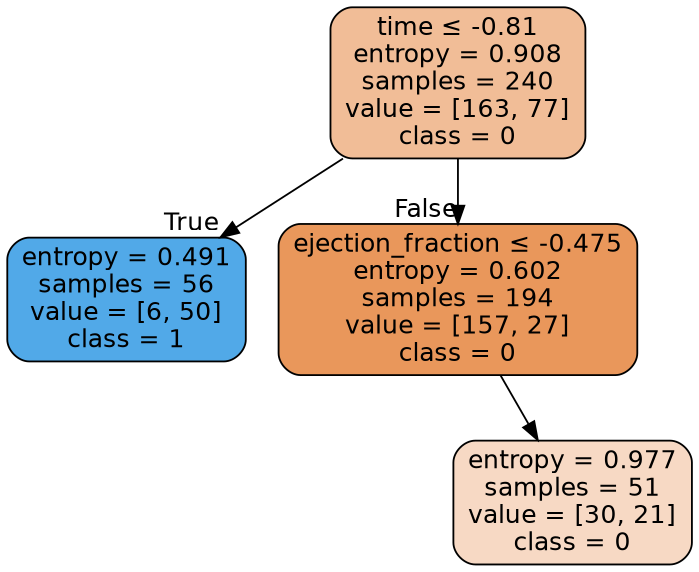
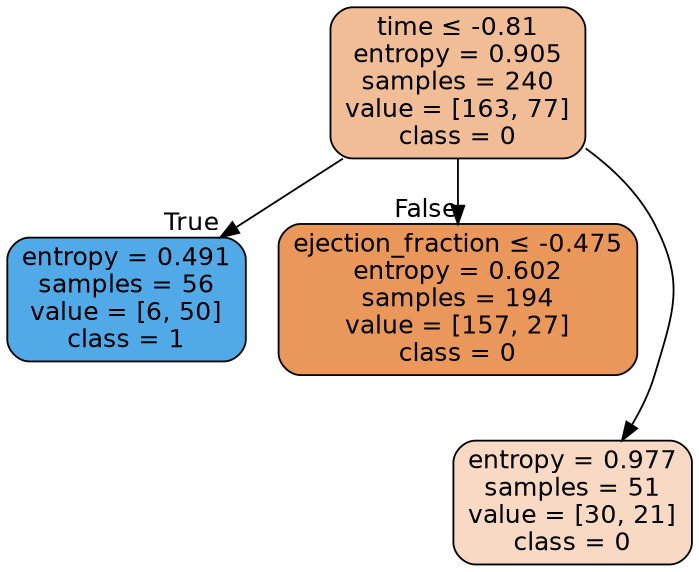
(458, 55) -> (458, 55)
(515, 400) -> (672, 275)
